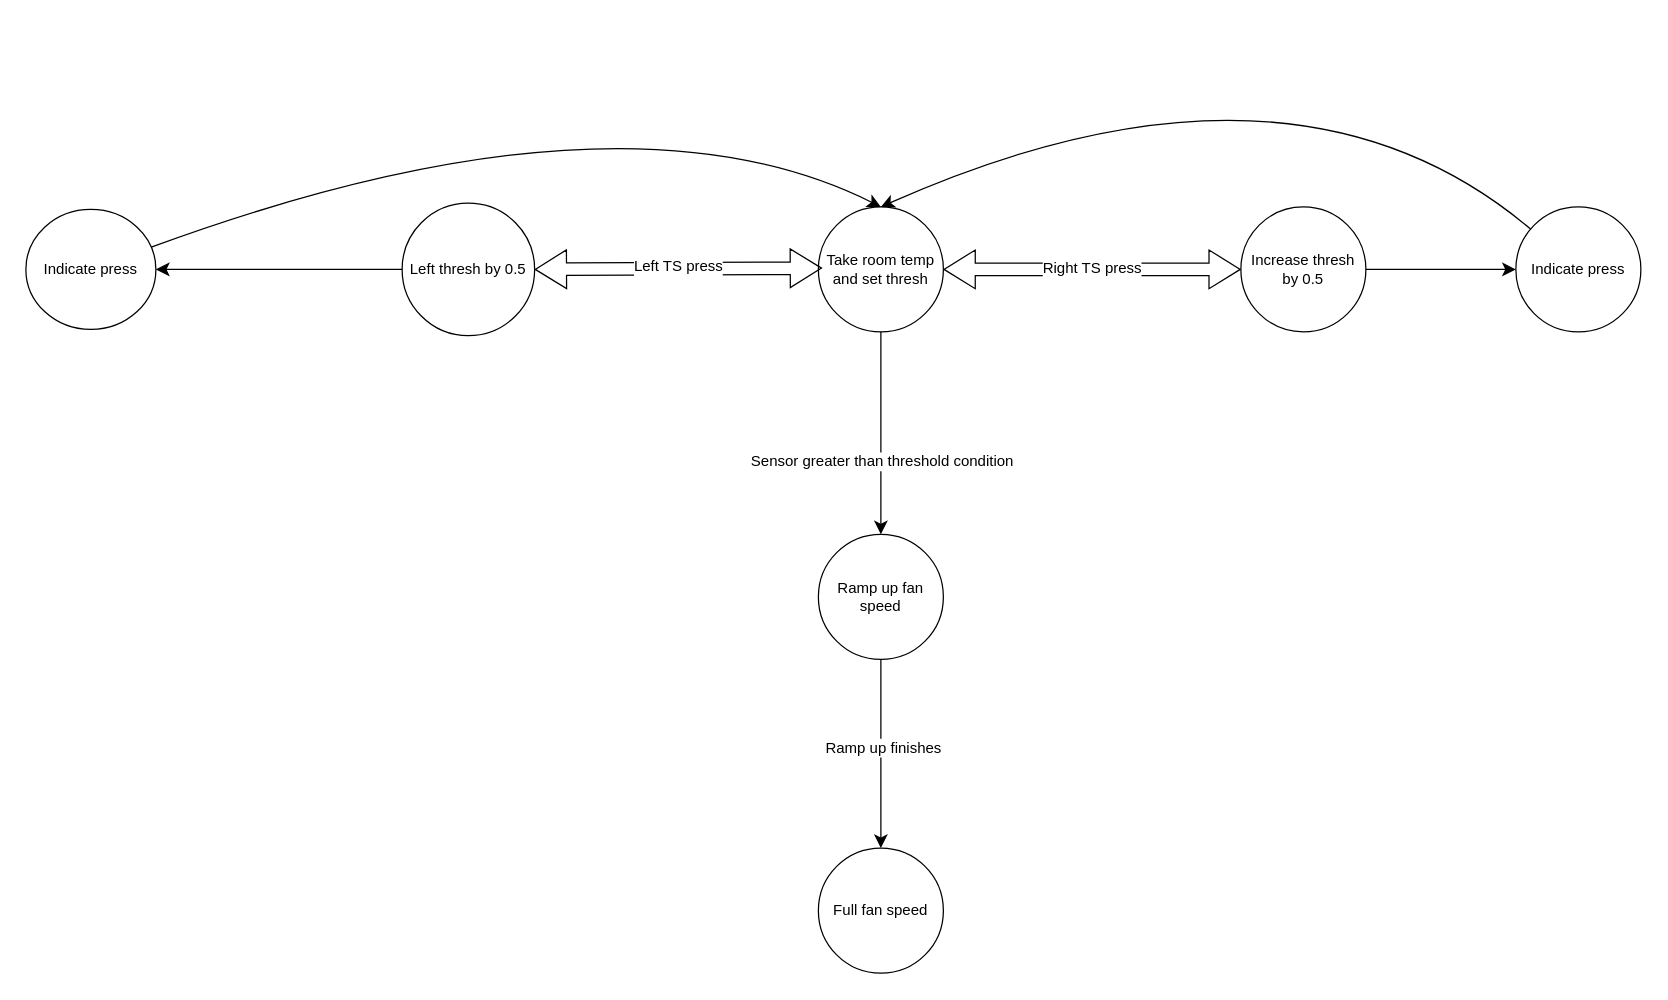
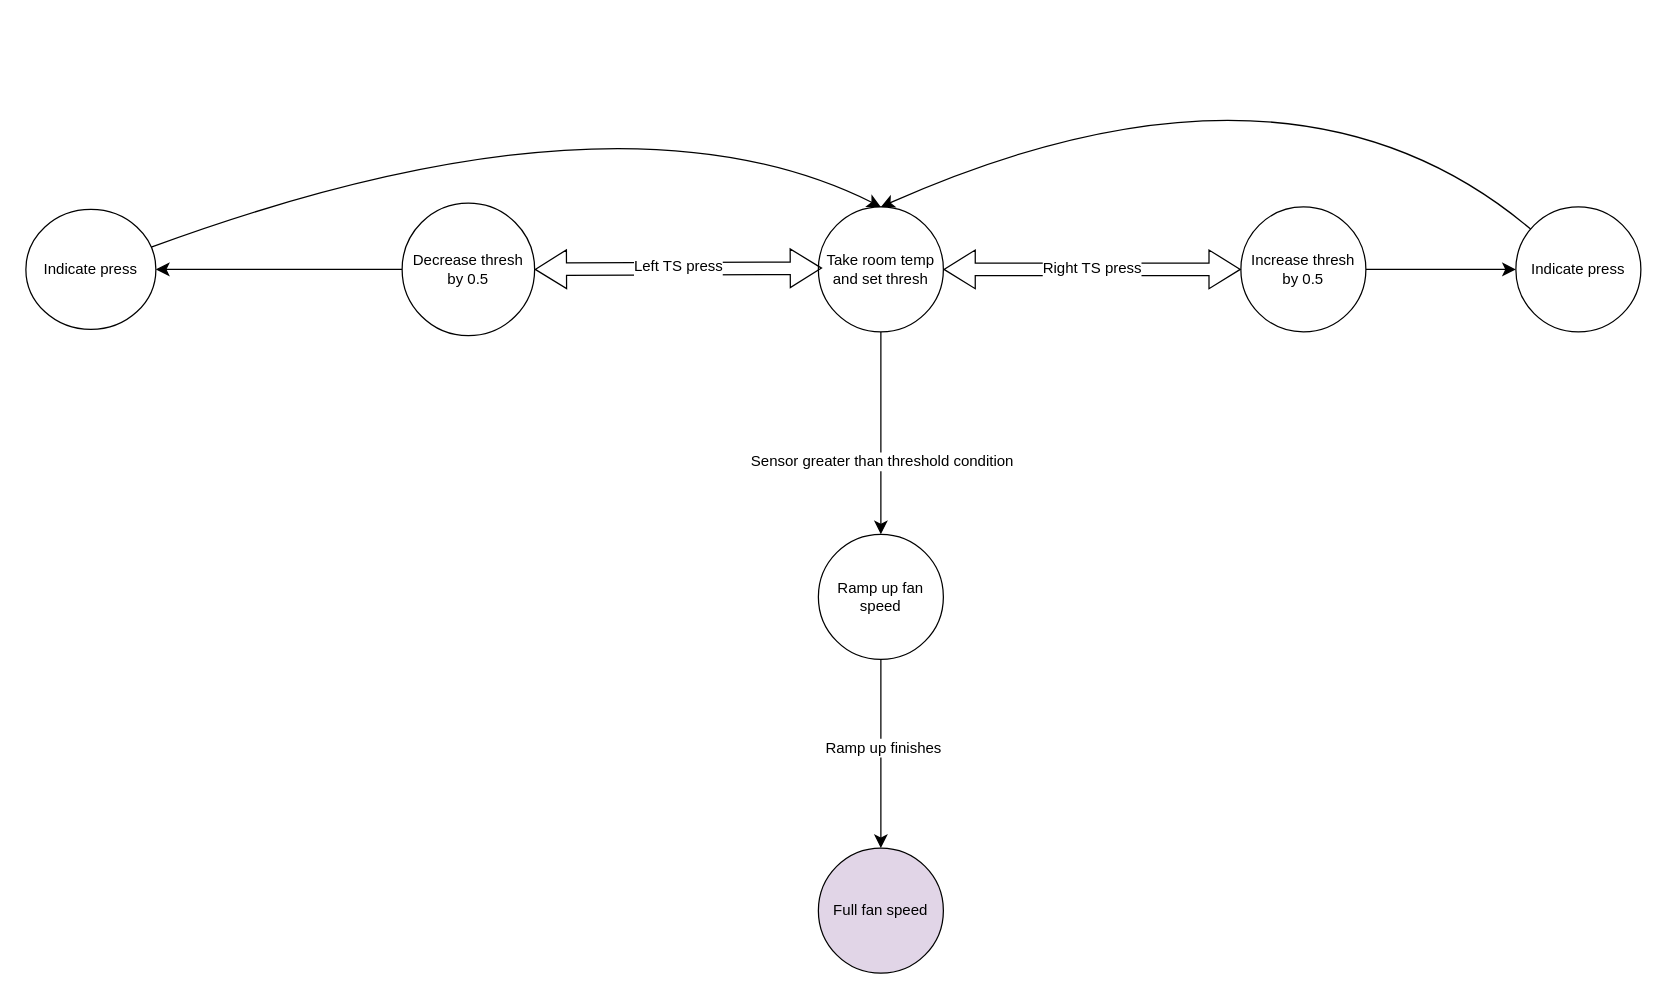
(468, 269) -> (468, 269)
(881, 911) -> (881, 911)
